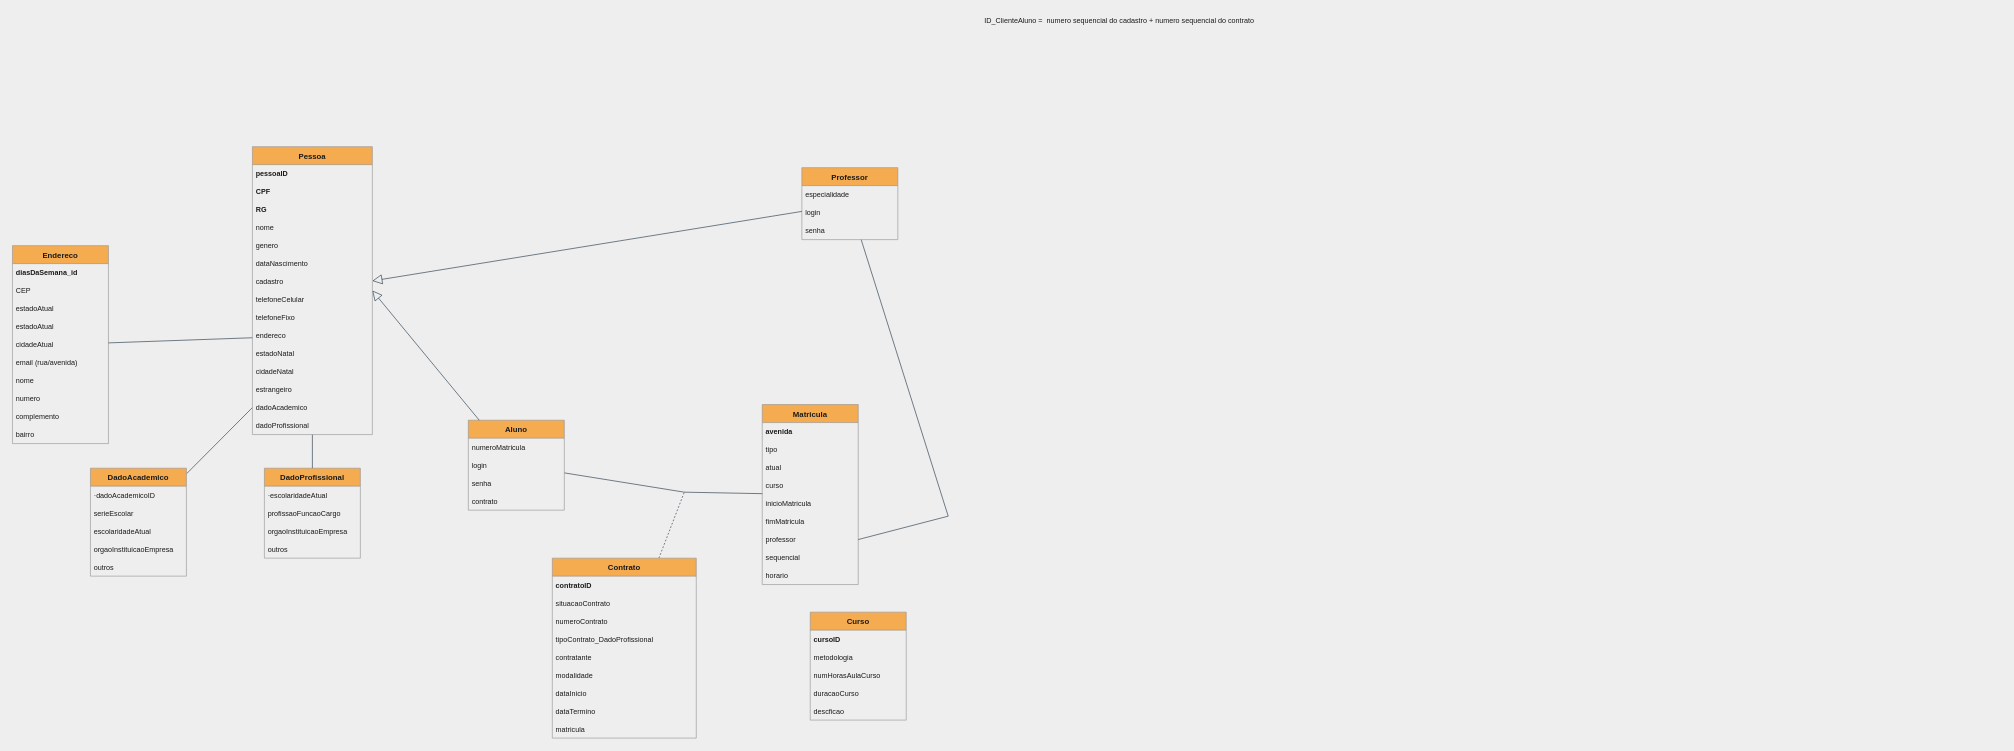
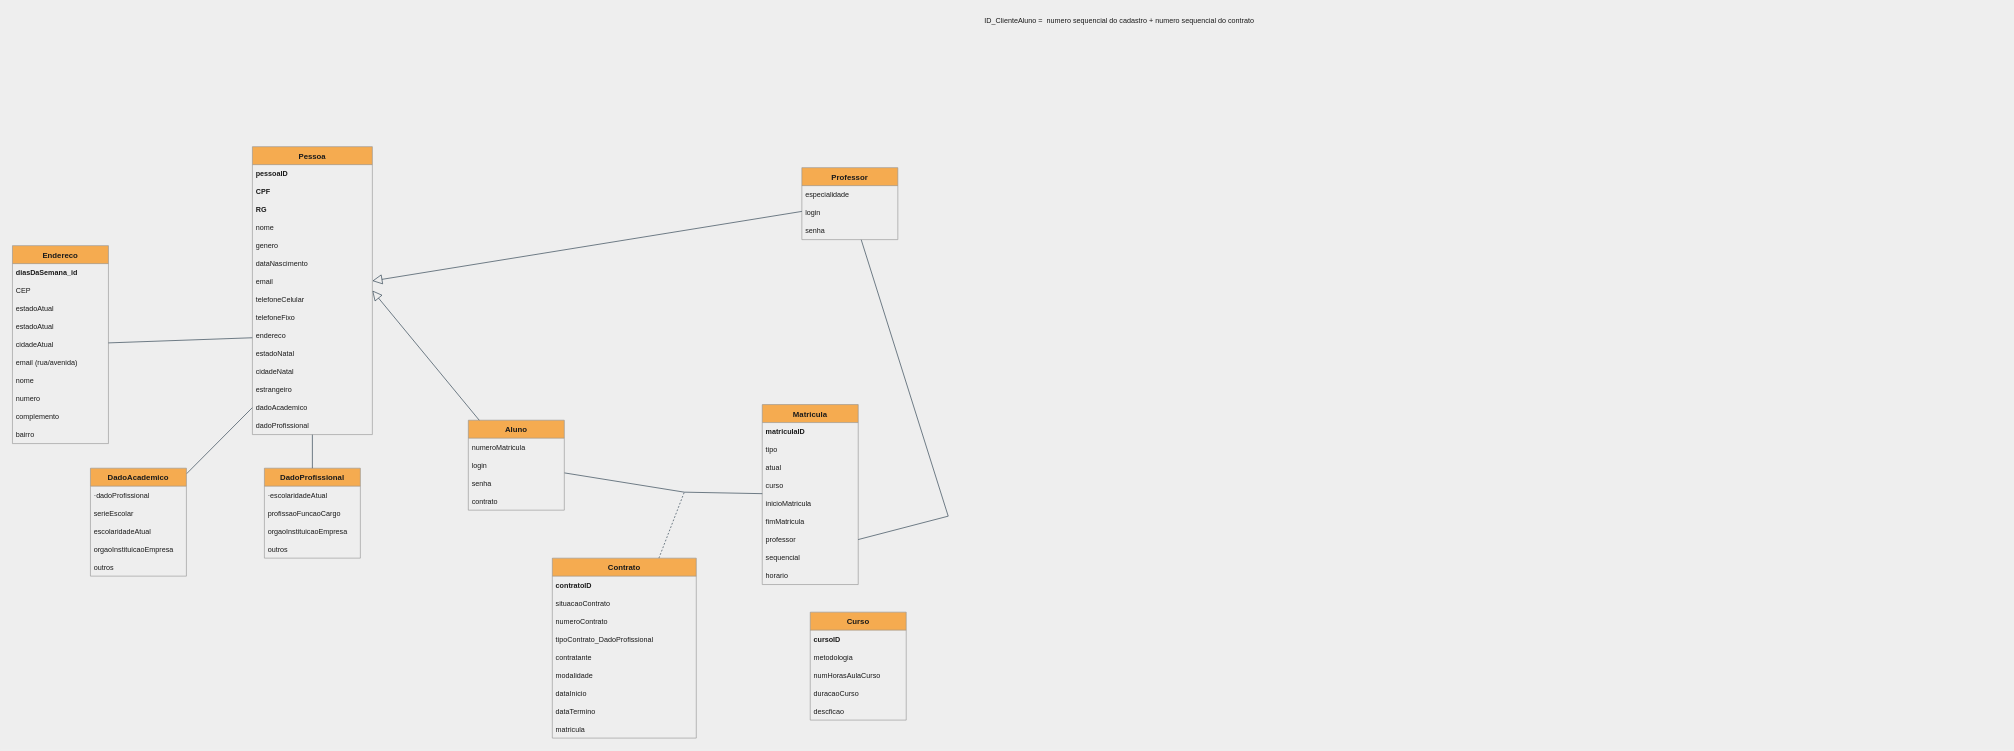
(272, 282) -> (264, 282)
(779, 432) -> (786, 432)
(125, 496) -> (125, 496)
